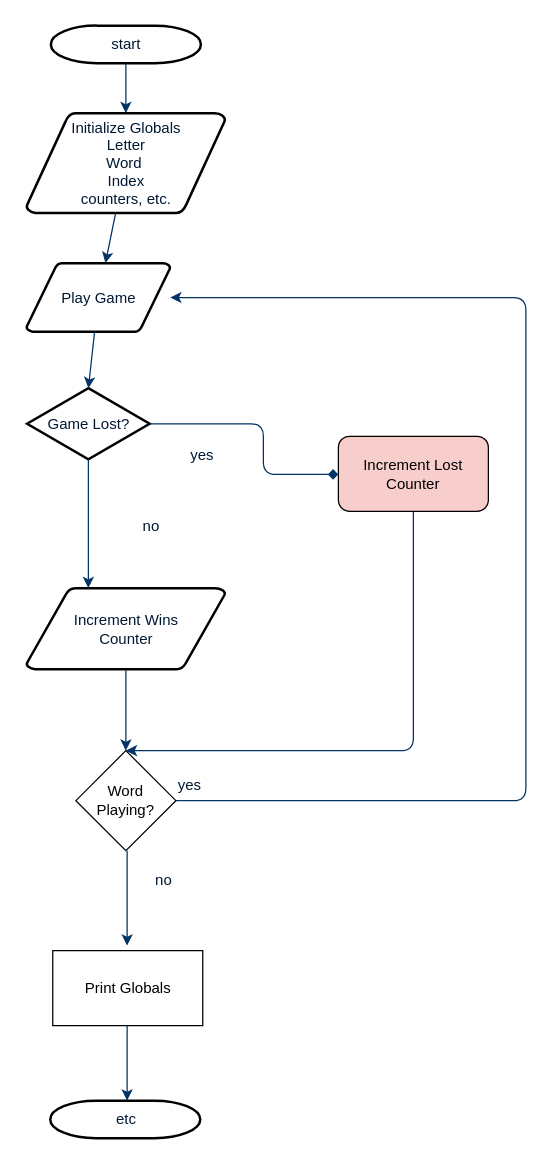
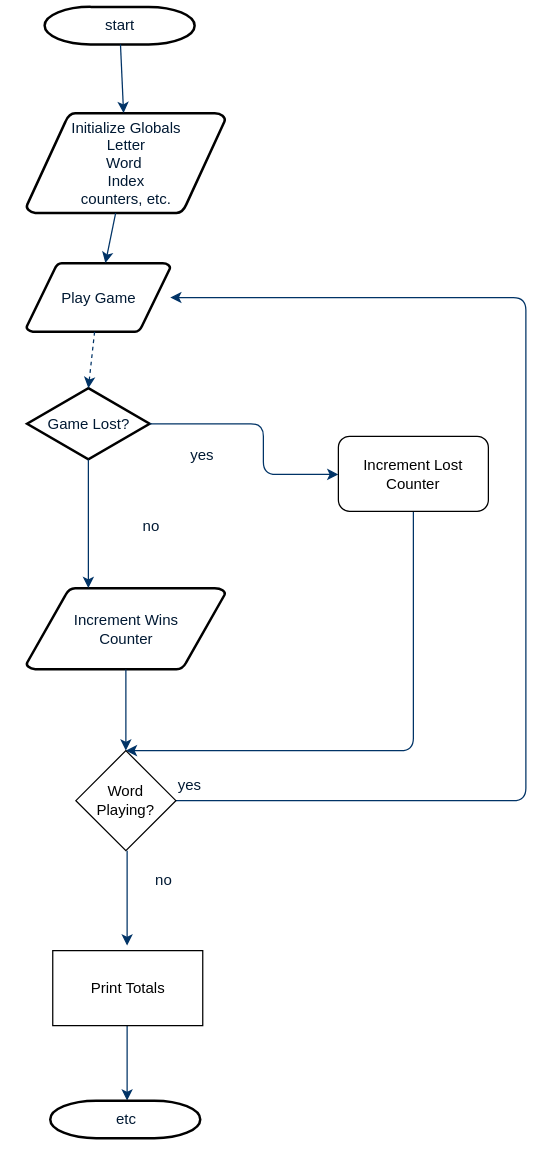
(126, 44) -> (119, 26)
(92, 356) -> (92, 356)
(327, 474) -> (328, 474)
(413, 474) -> (413, 474)
(128, 988) -> (128, 988)
